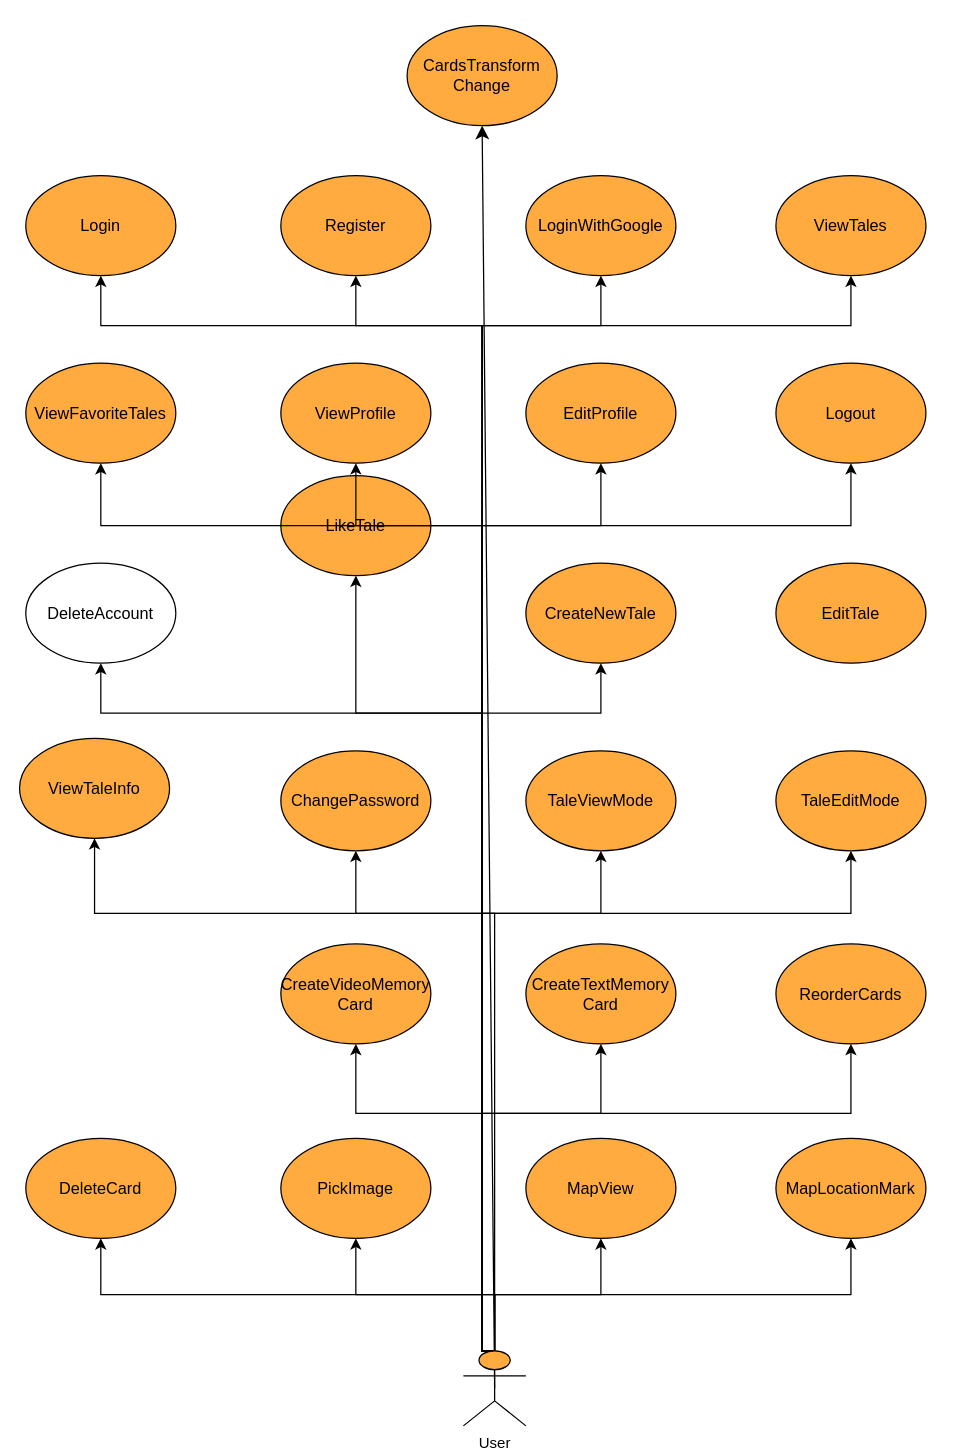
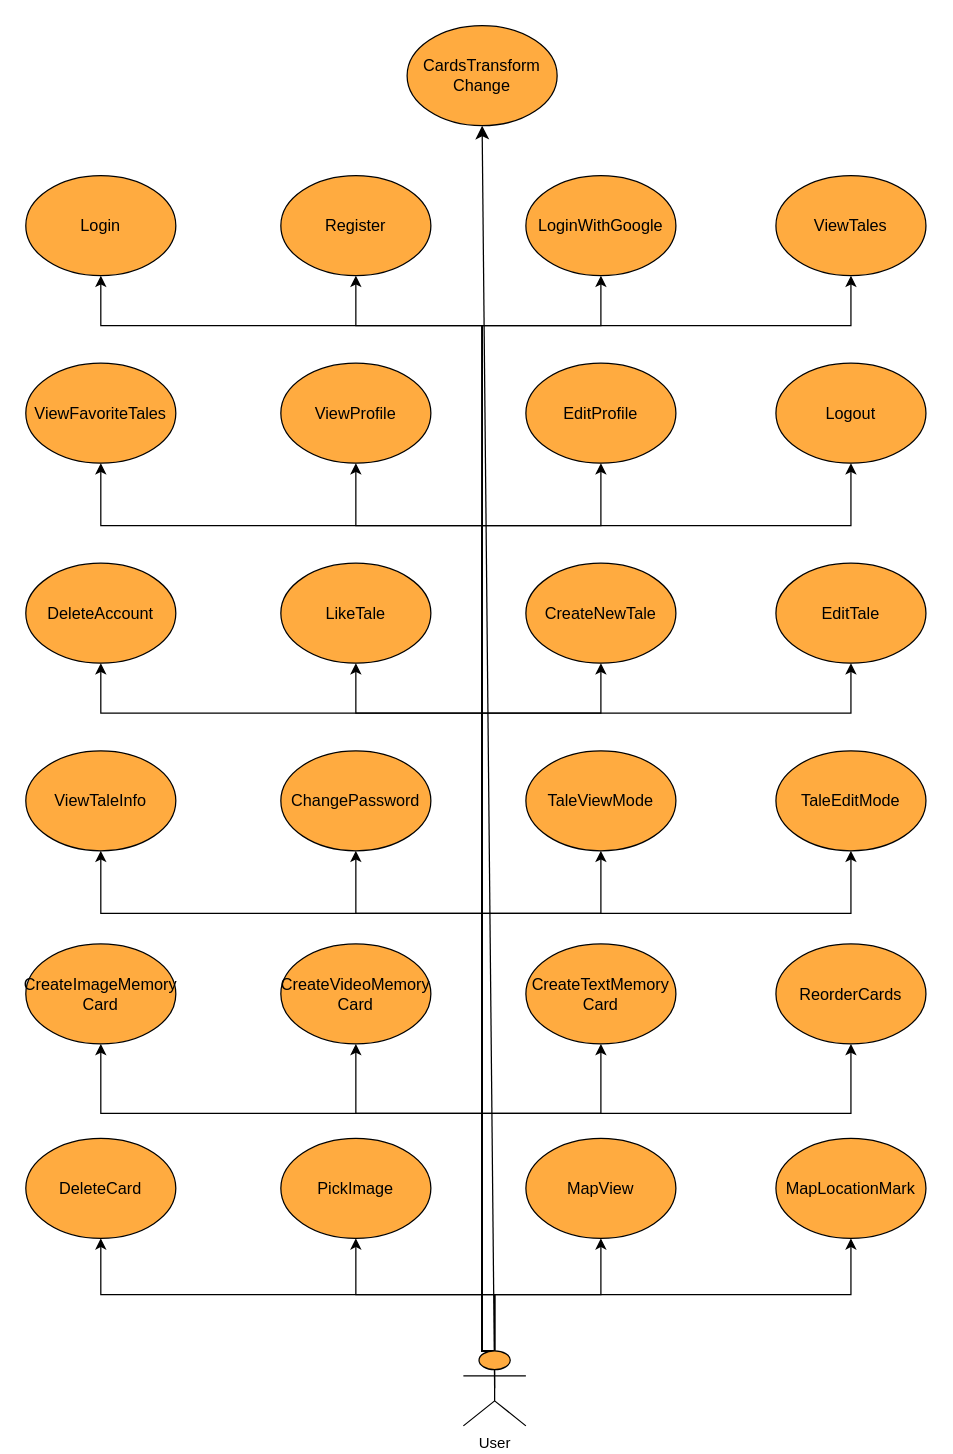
(356, 526) -> (356, 613)
(101, 613) -> (101, 613)
none -> (747, 713)
(94, 788) -> (101, 801)
none -> (101, 994)
none -> (196, 1113)
